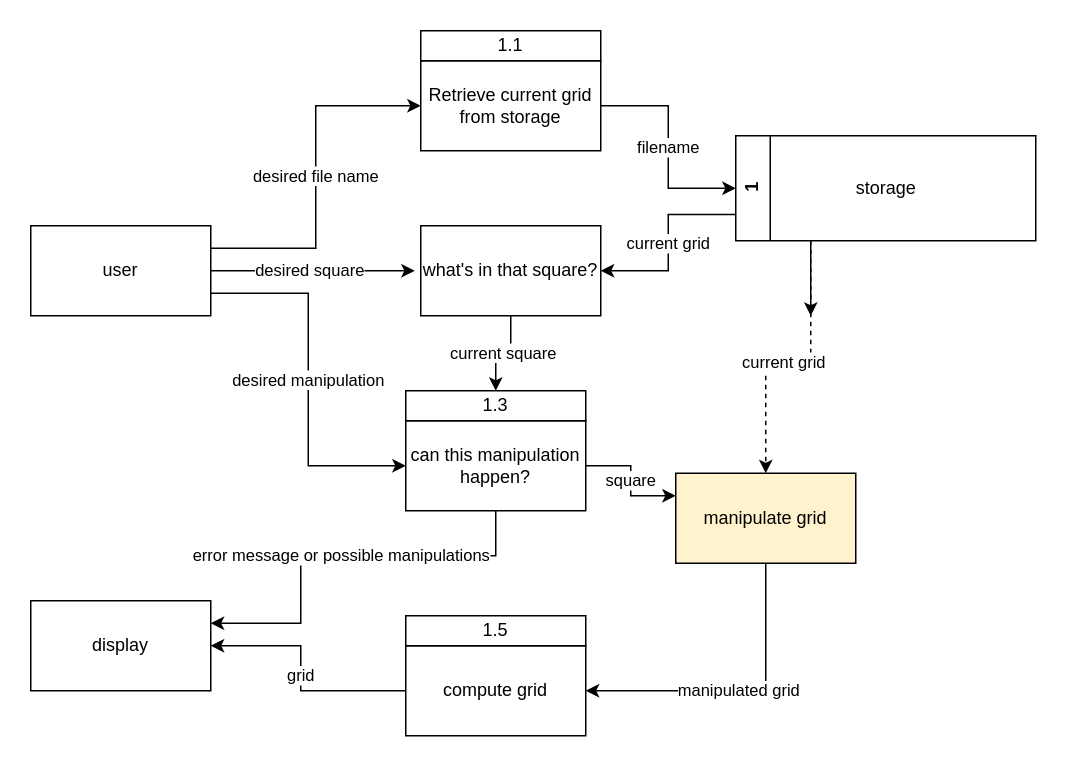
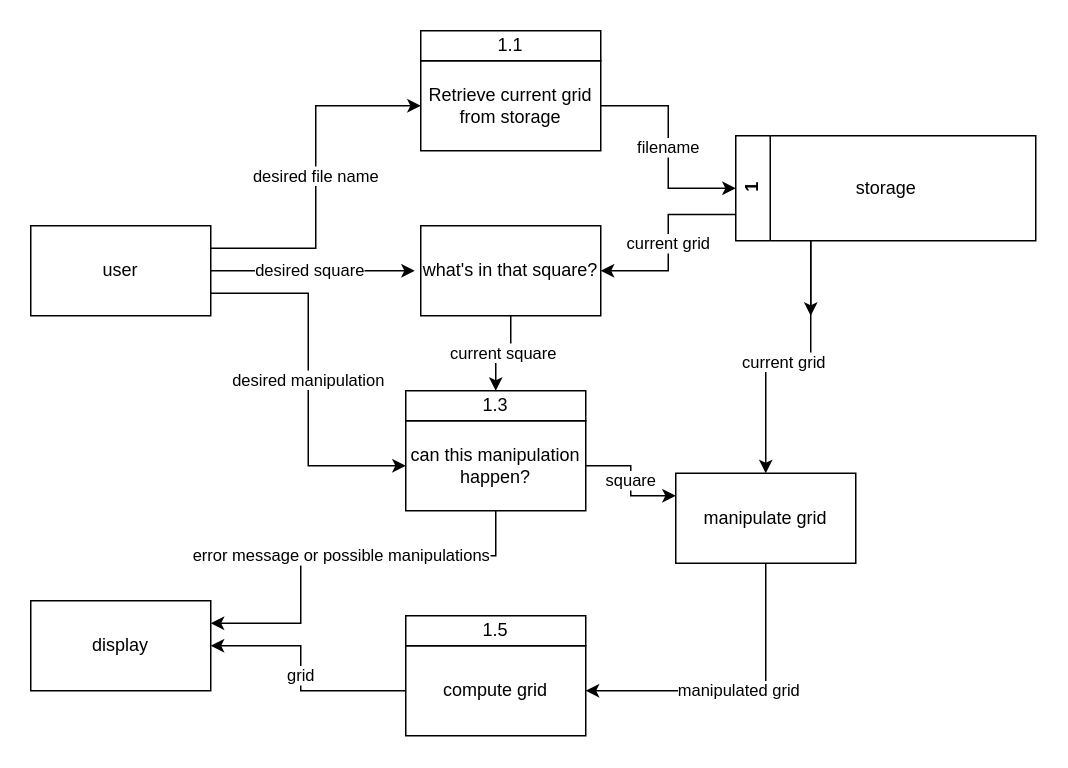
(766, 416) -> (766, 416)
(766, 518) -> (766, 518)
